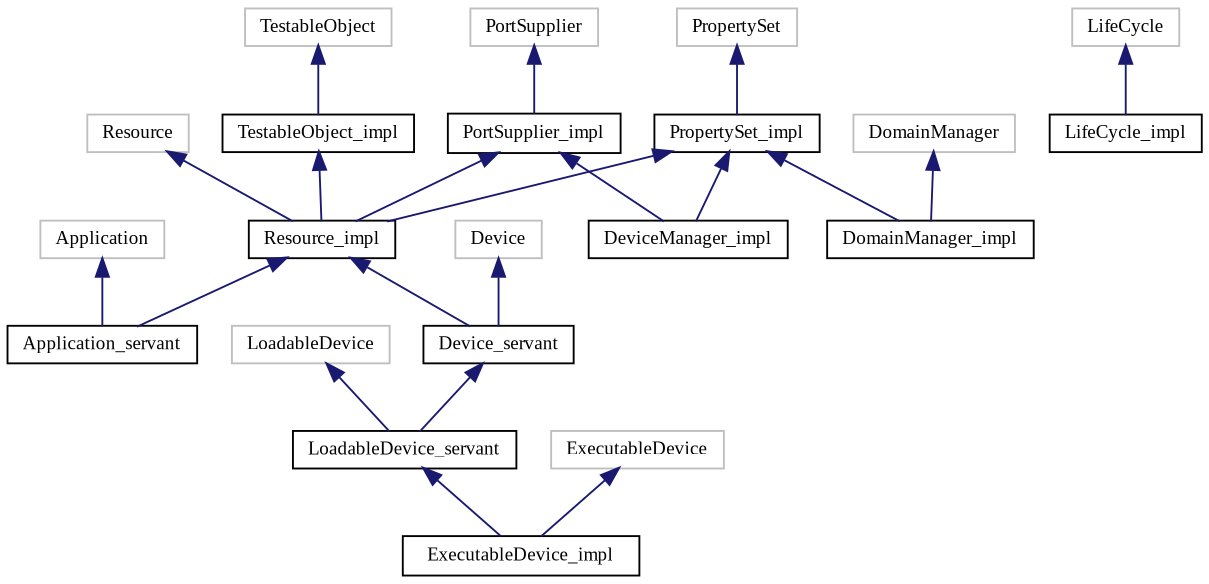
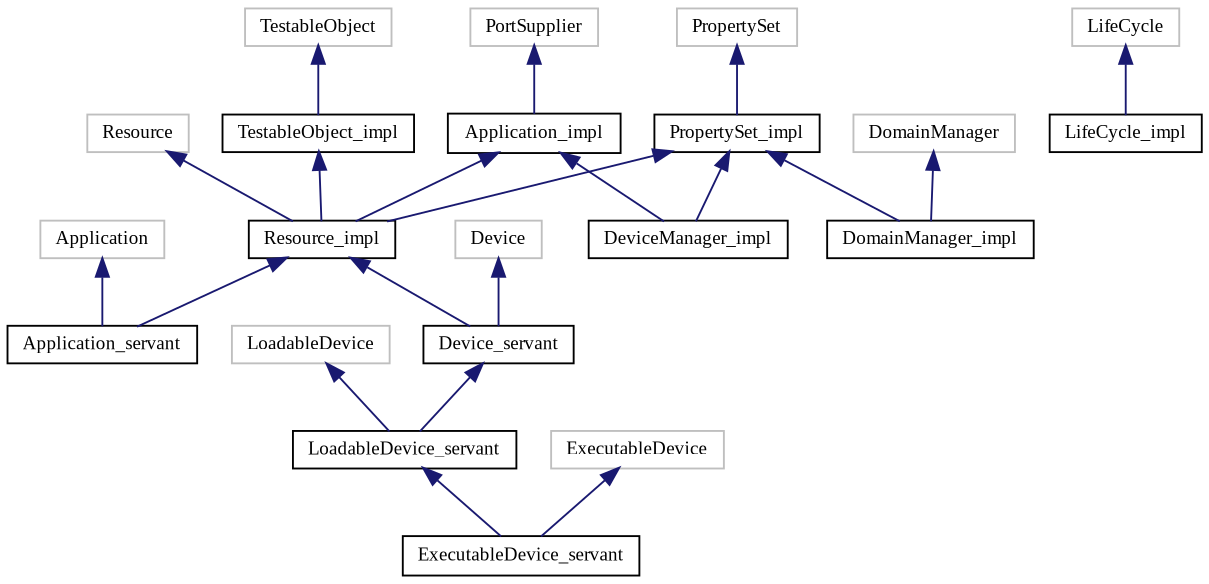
(534, 133) -> (534, 133)
(521, 556) -> (521, 556)
